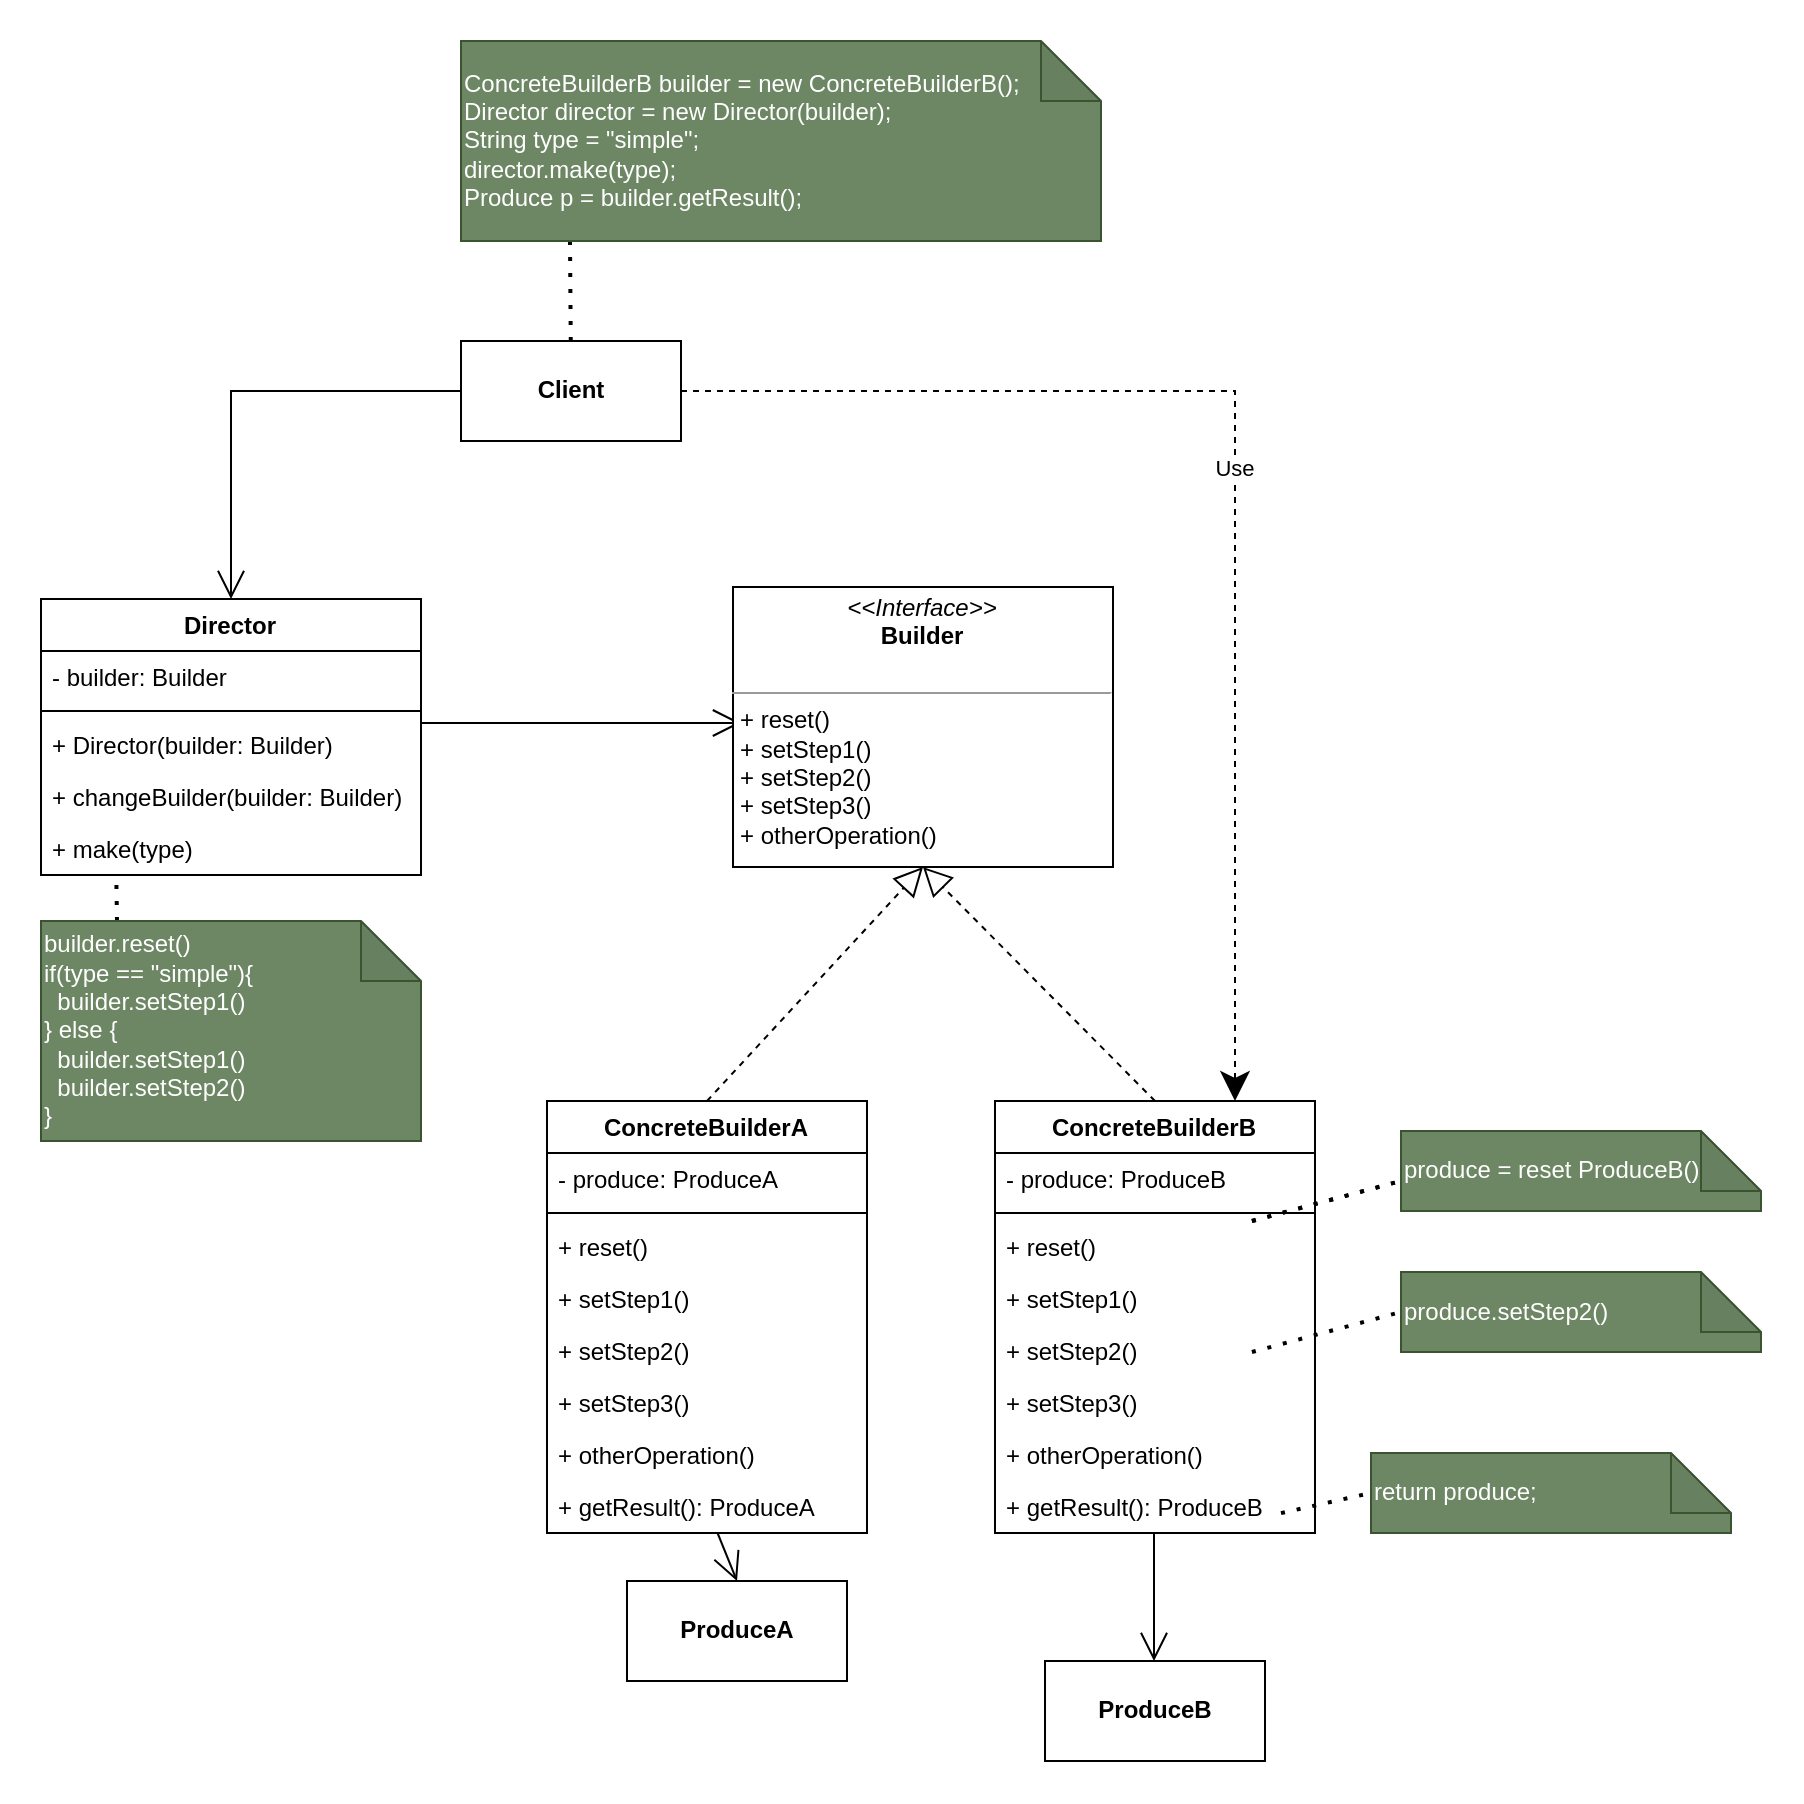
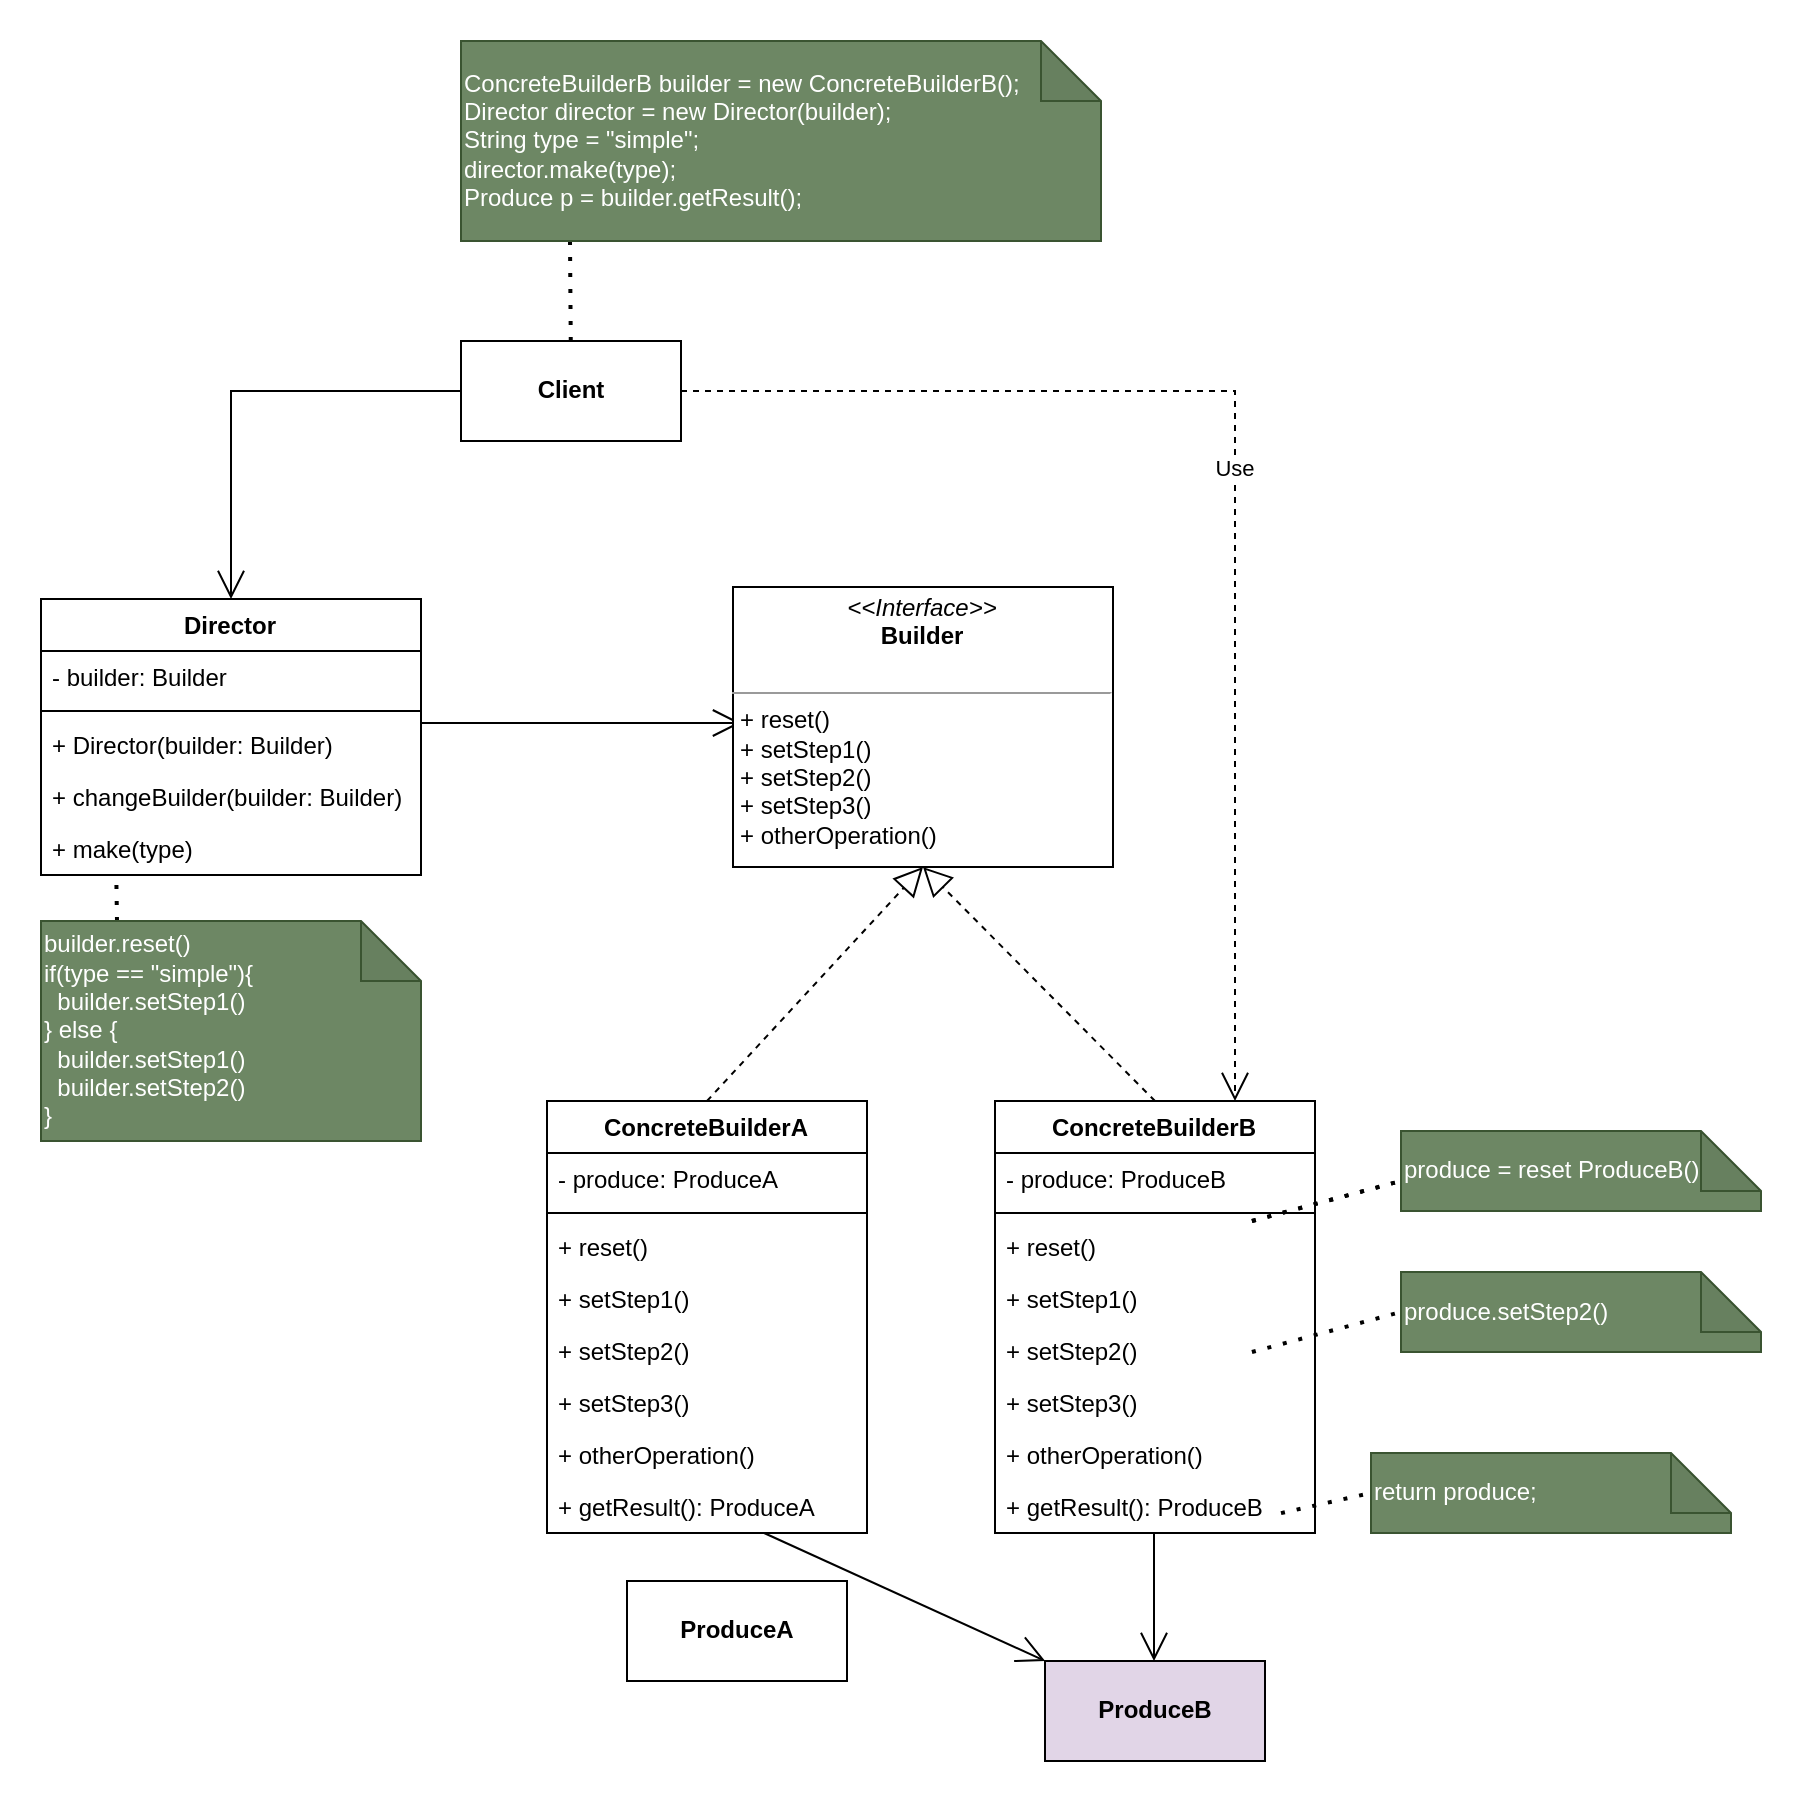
(1235, 1077) -> (1235, 1085)
(727, 1556) -> (906, 1598)
(1155, 1711) -> (1155, 1711)
